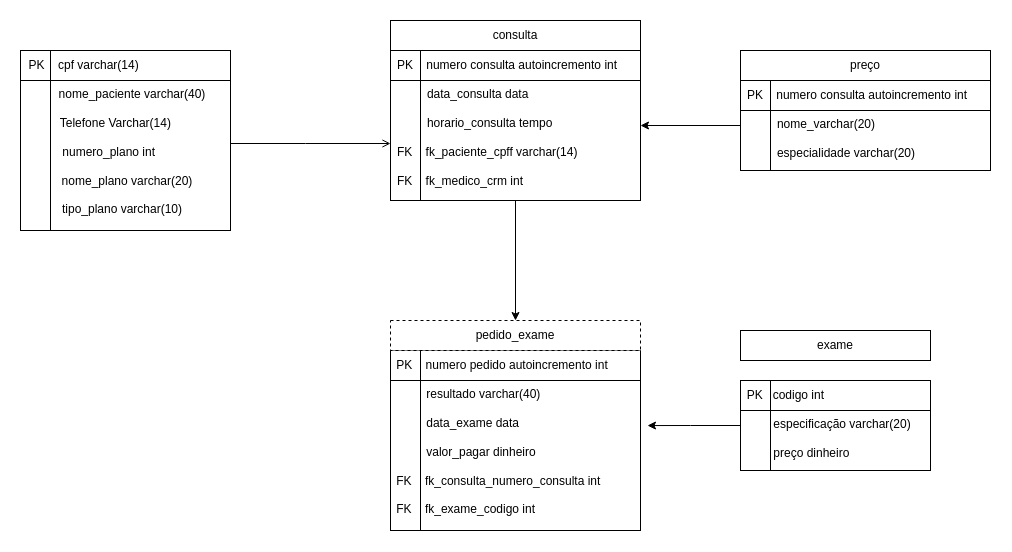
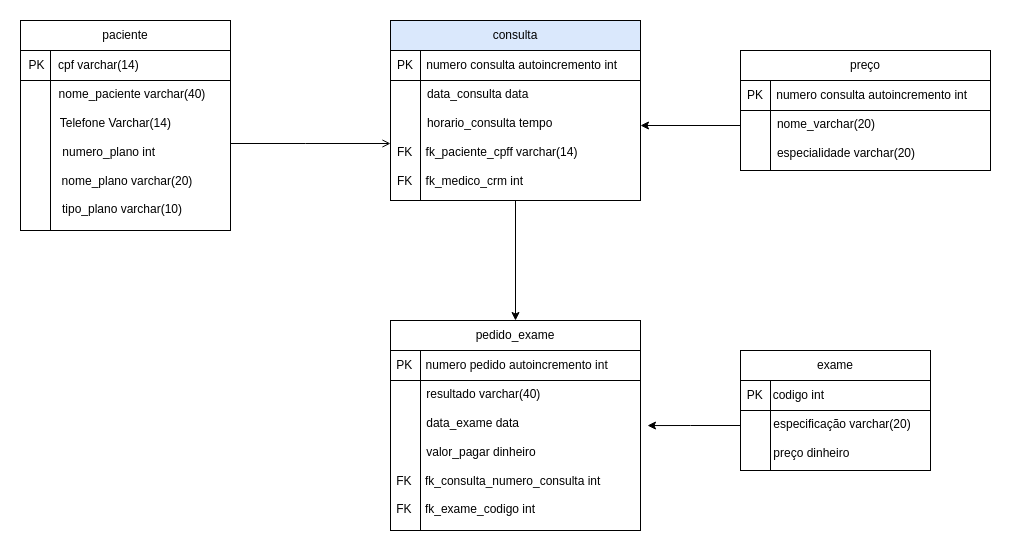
none -> (126, 36)
(516, 36) -> (516, 36)
(516, 336) -> (516, 336)
(836, 346) -> (836, 366)
